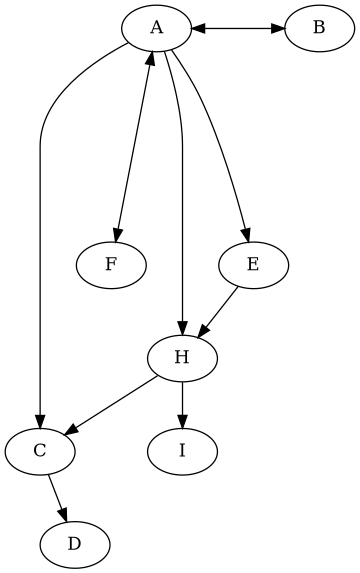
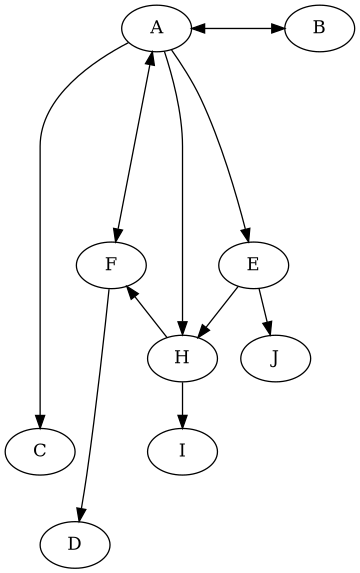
none -> (276, 359)
(117, 402) -> (151, 317)
(55, 492) -> (97, 399)
